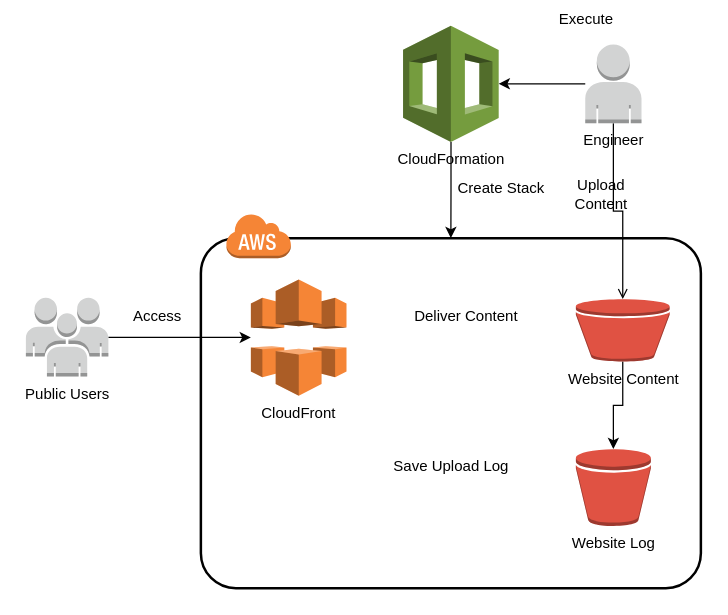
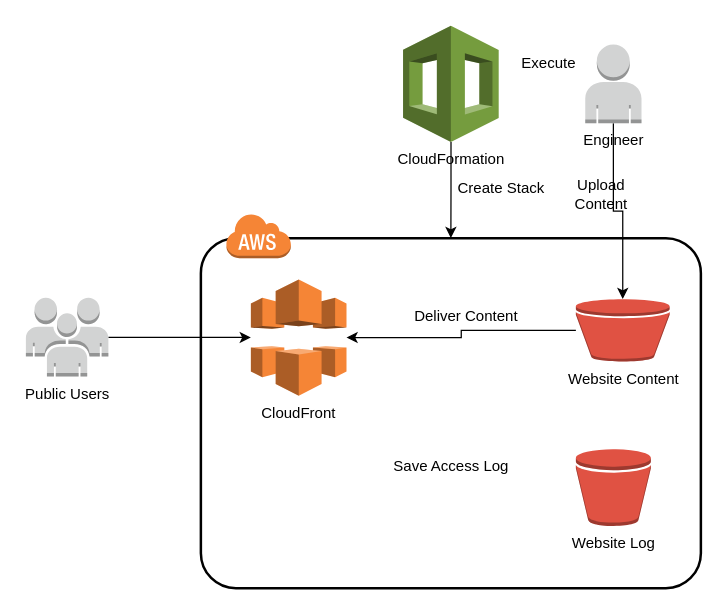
(585, 19) -> (548, 63)
(546, 84) -> none
(623, 291) -> (623, 289)
(157, 317) -> none
(623, 405) -> (462, 330)
(451, 467) -> (451, 467)
